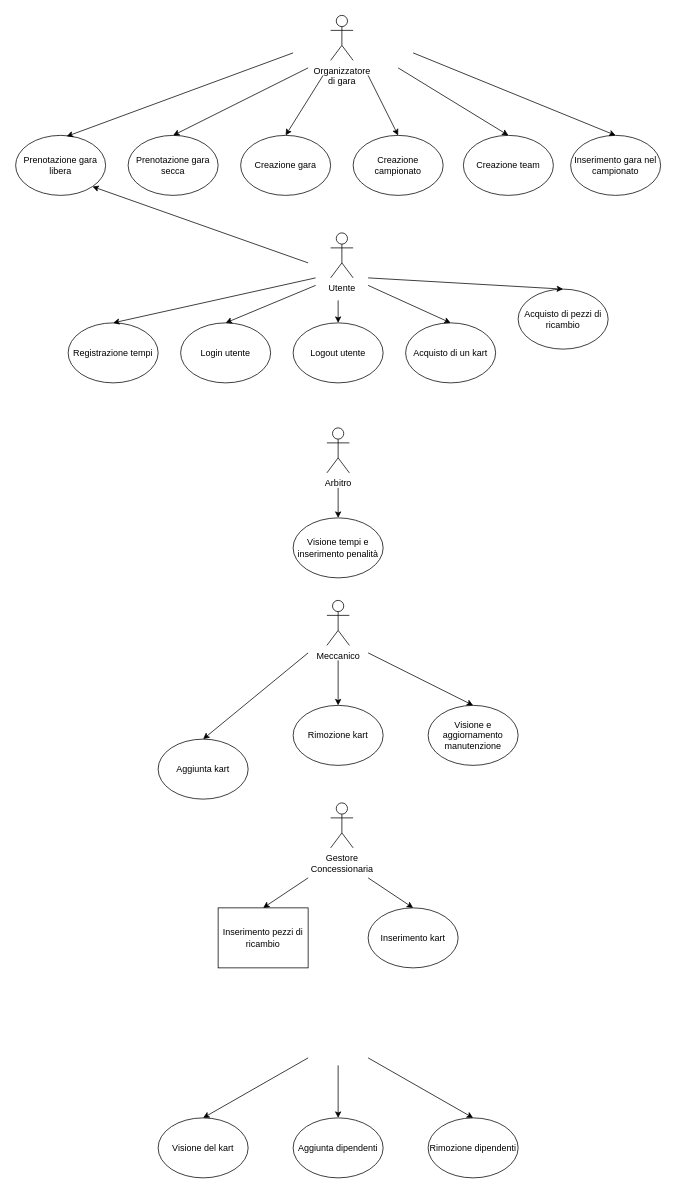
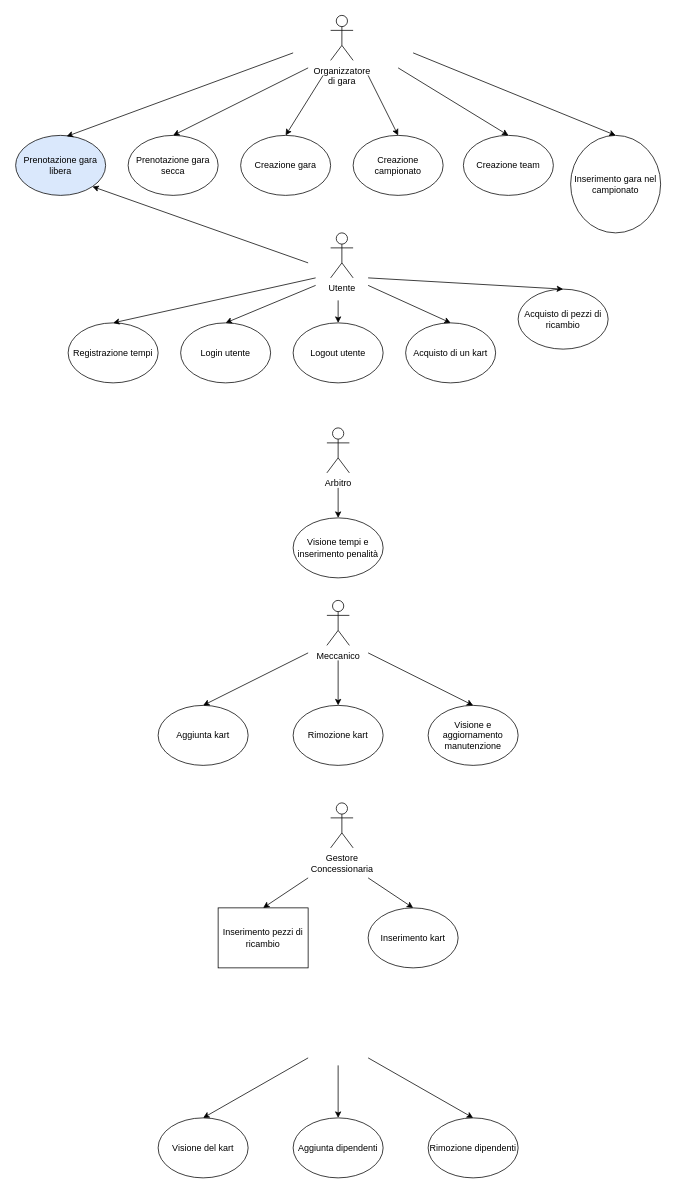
(60, 165) -> (60, 165)
(615, 165) -> (615, 184)
(203, 769) -> (203, 735)
